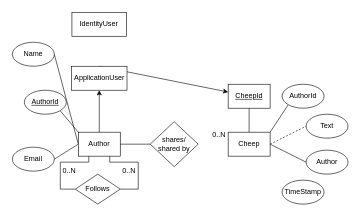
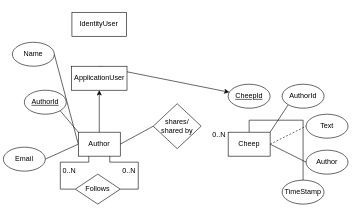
(249, 96) -> (249, 96)
(249, 115) -> (303, 122)
(174, 144) -> (177, 126)
(33, 159) -> (24, 159)
